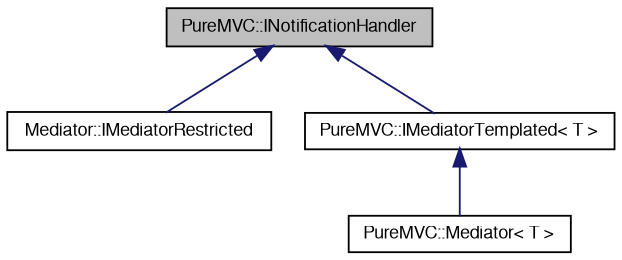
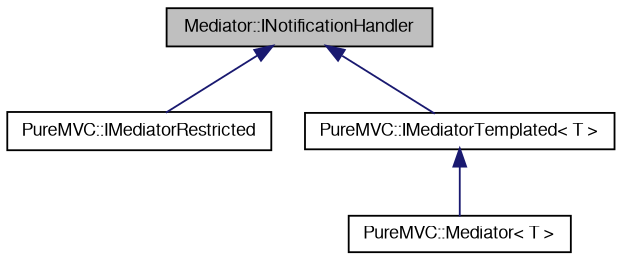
(300, 27) -> (300, 27)
(139, 131) -> (139, 131)
